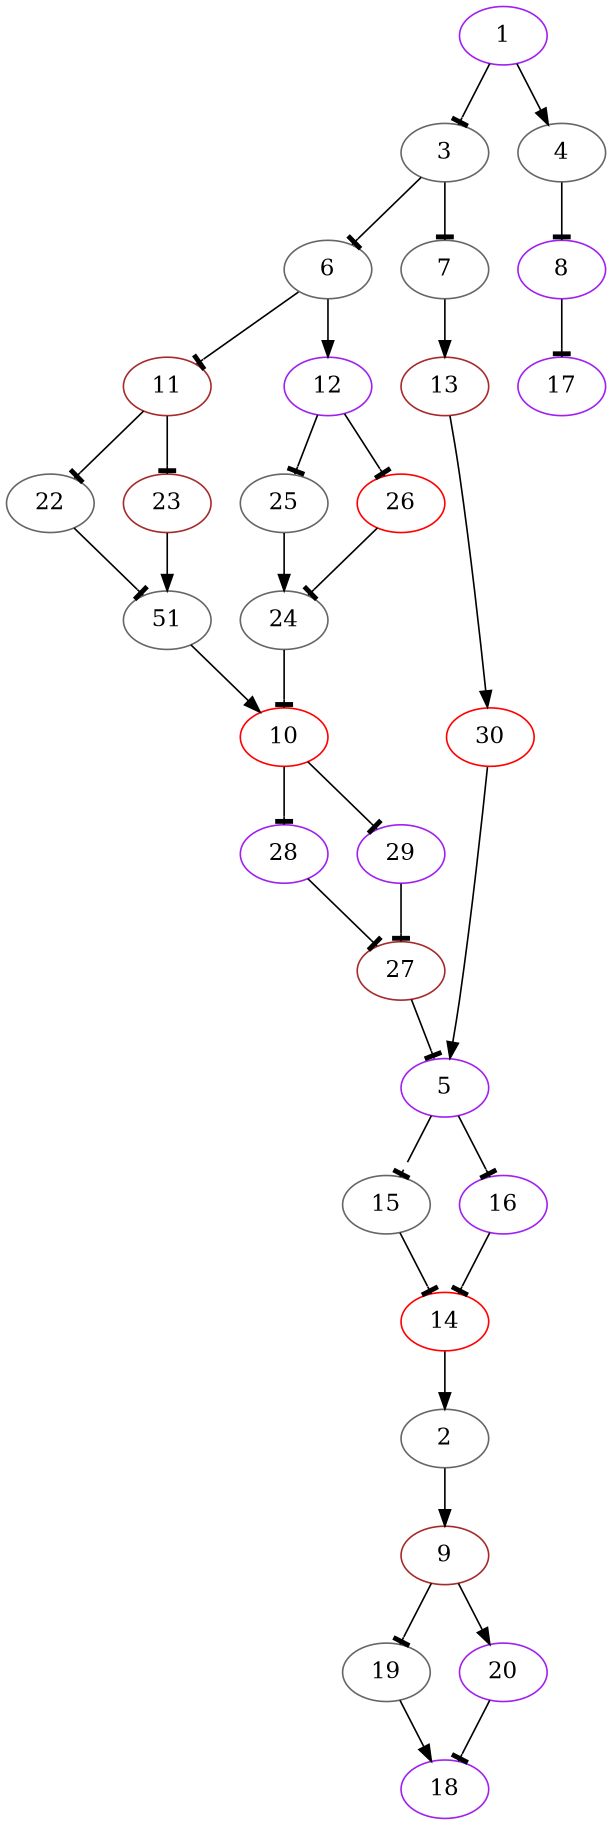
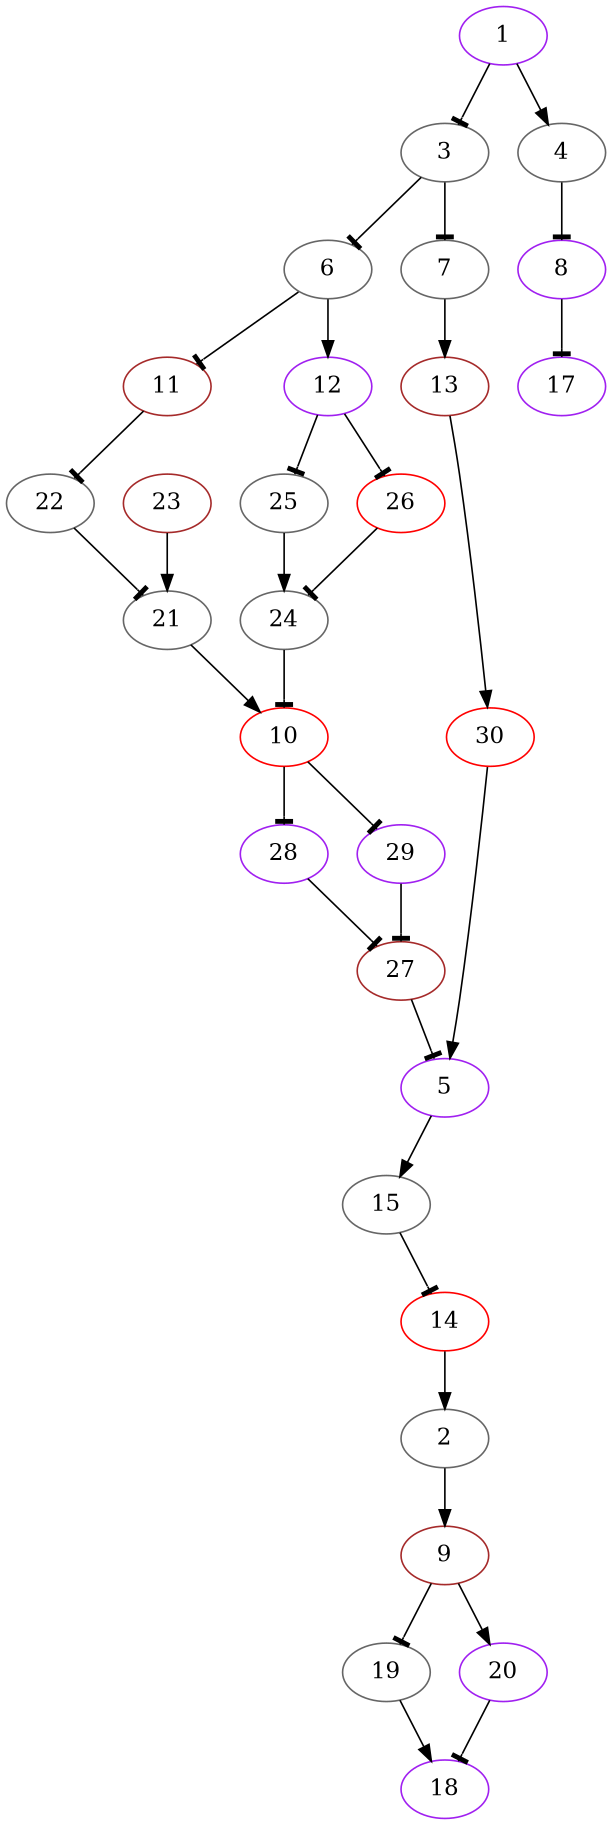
(167, 441) -> none
(167, 620) -> (167, 620)
(419, 1139) -> (419, 1139)
(503, 1205) -> none
